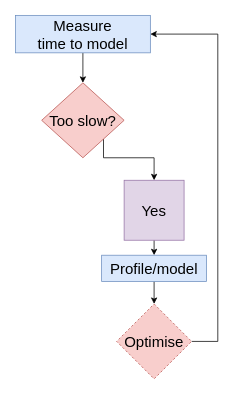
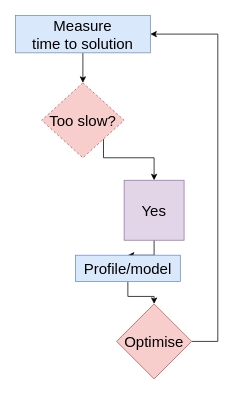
(83, 34) -> (83, 34)
(83, 120) -> (83, 120)
(154, 269) -> (128, 269)
(154, 342) -> (154, 342)
